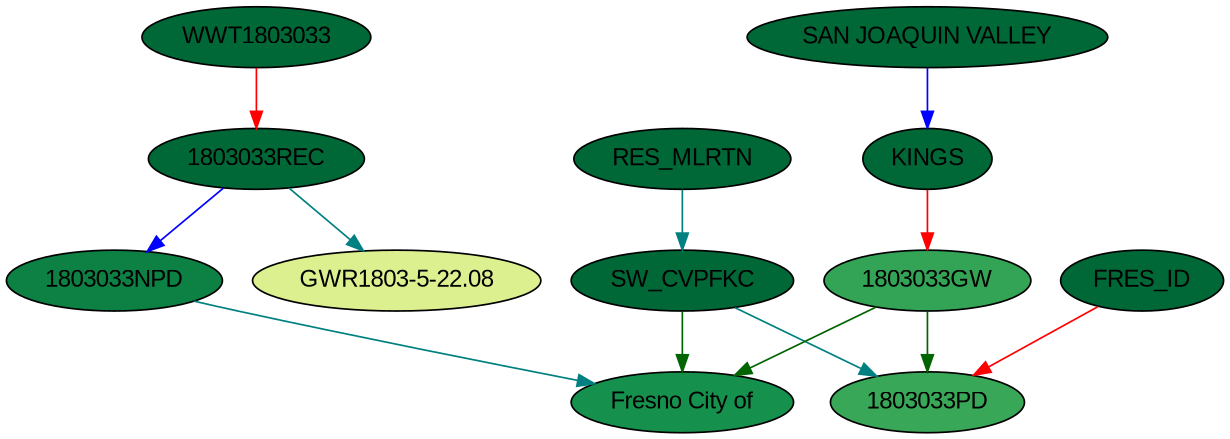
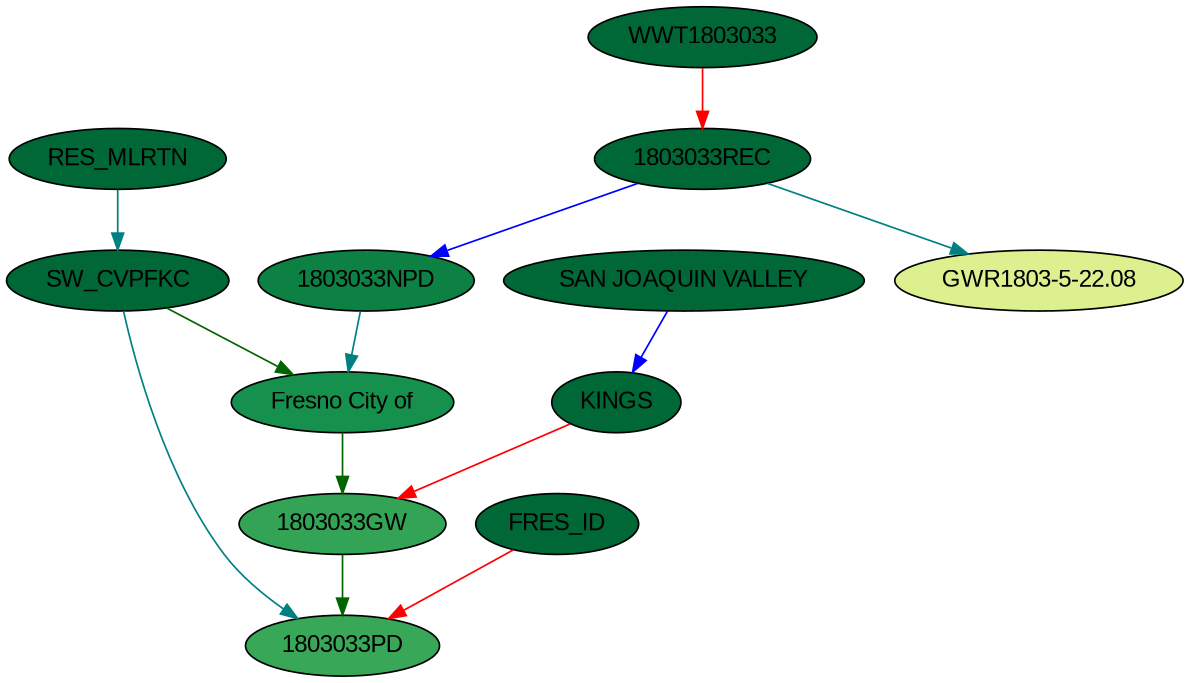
(819, 335) -> (343, 455)
